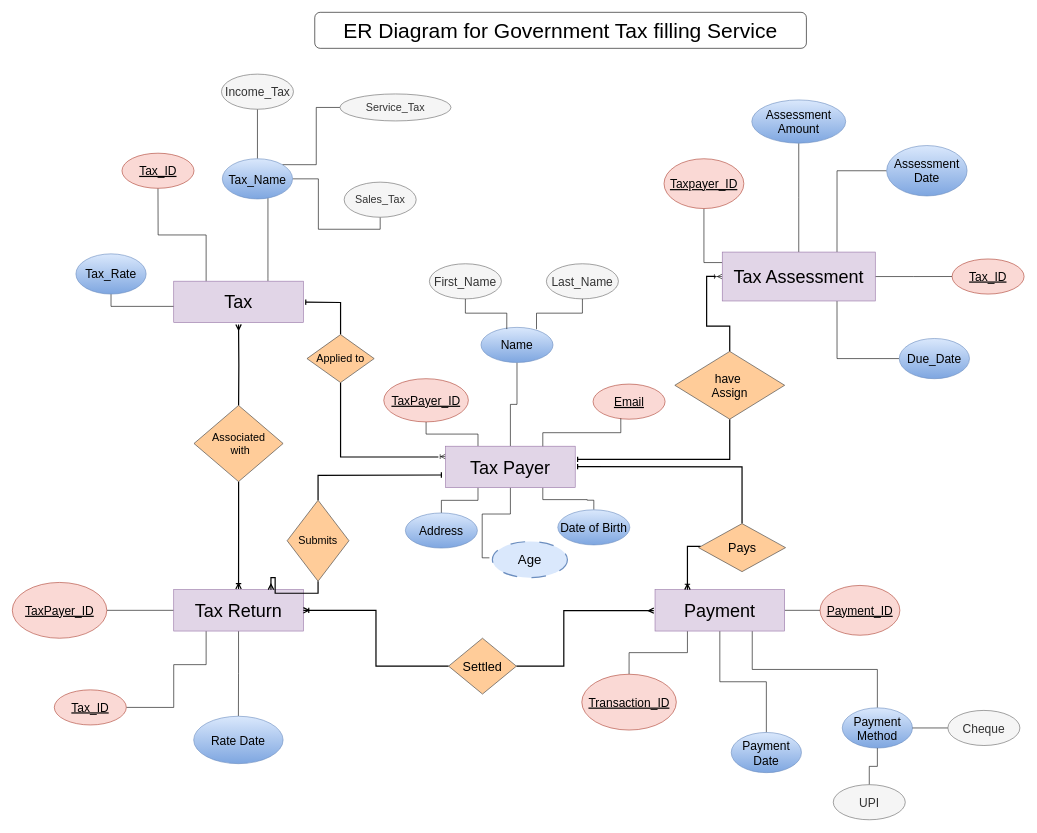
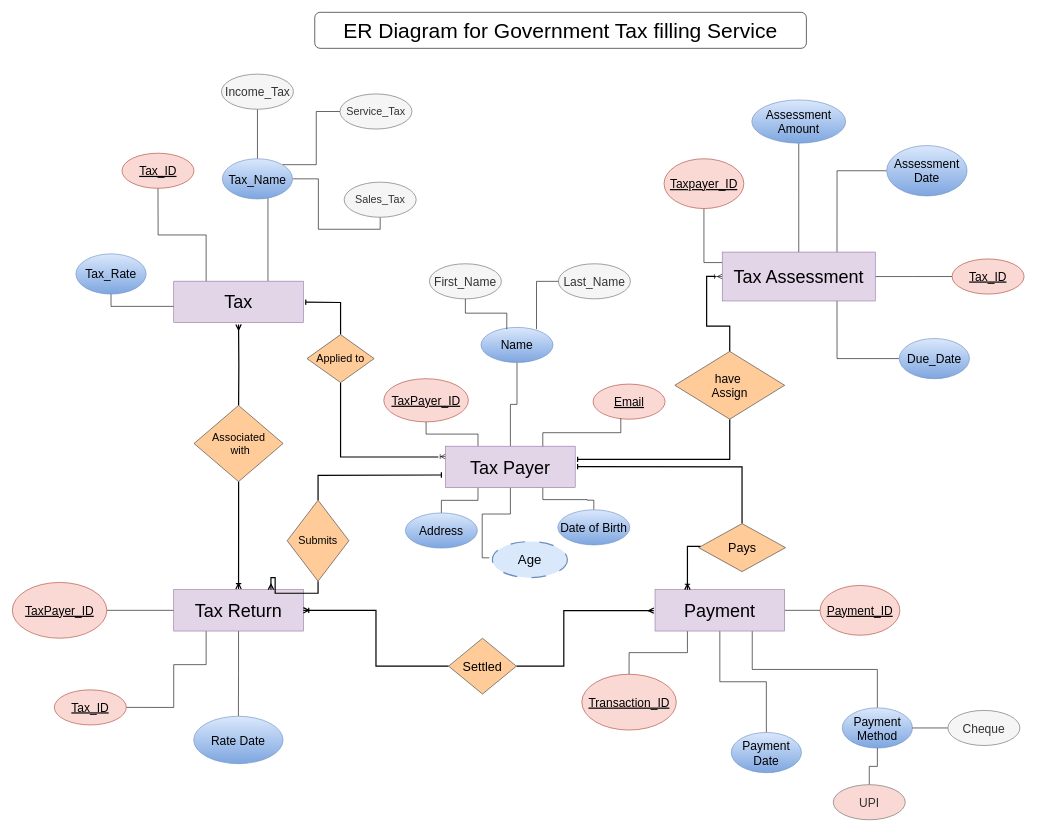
(395, 107) -> (376, 111)
(582, 281) -> (594, 281)
(869, 802) -> (869, 802)
